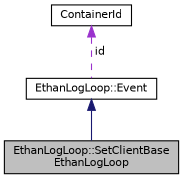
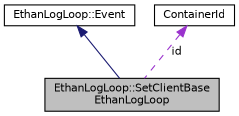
(92, 58) -> (162, 56)
